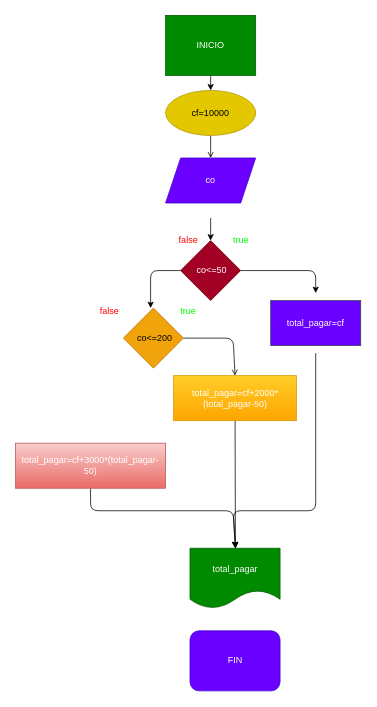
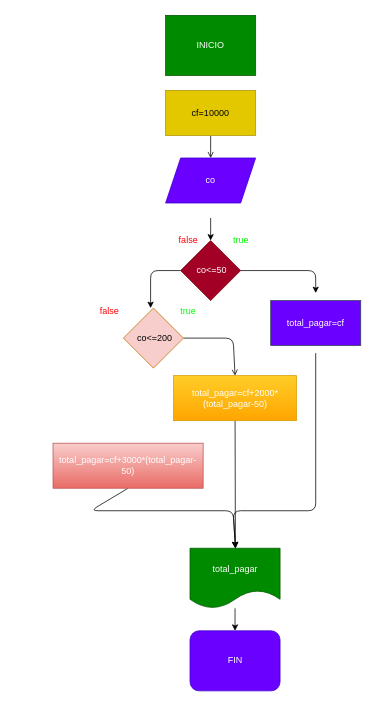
(210, 80) -> none
(210, 113) -> (210, 113)
(153, 338) -> (153, 338)
(90, 465) -> (128, 465)
none -> (235, 625)
